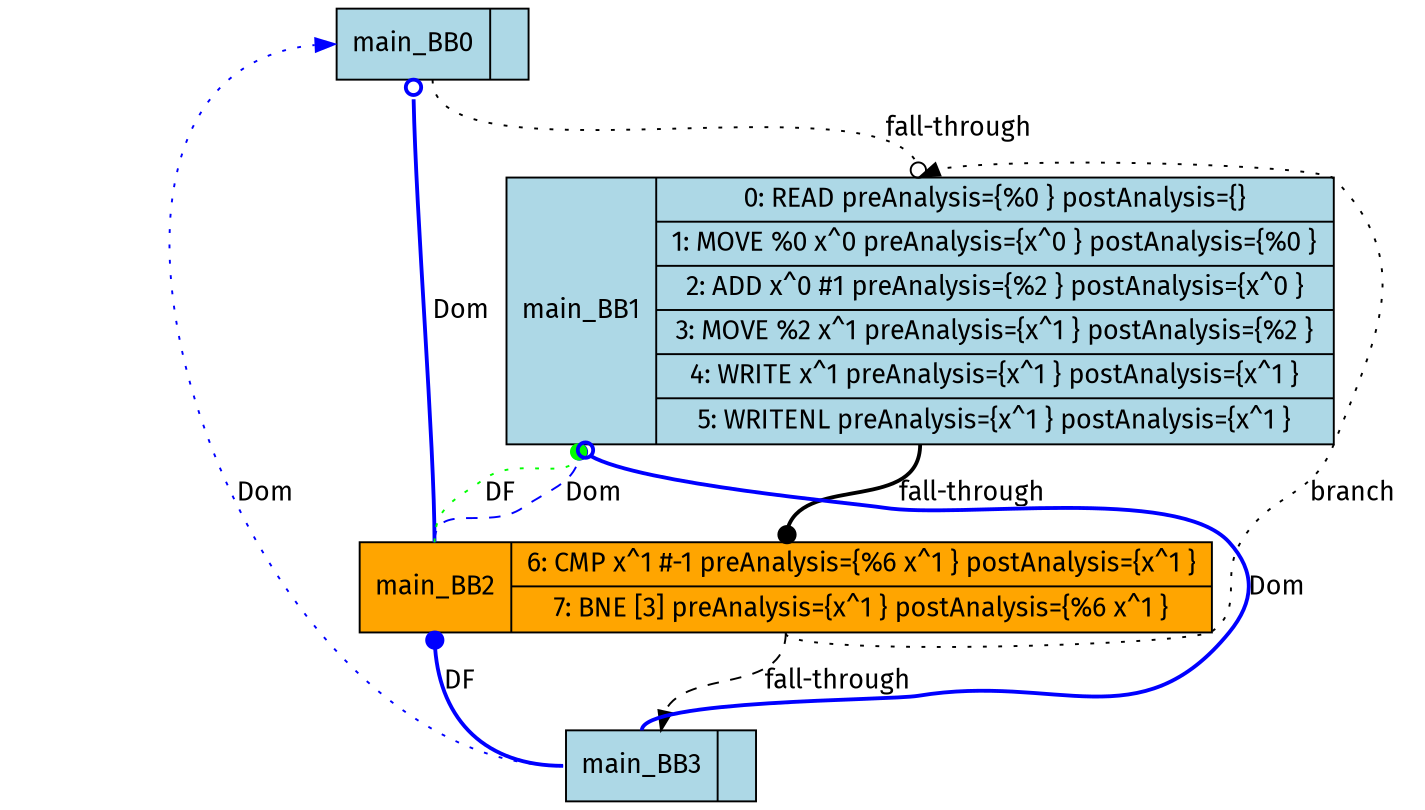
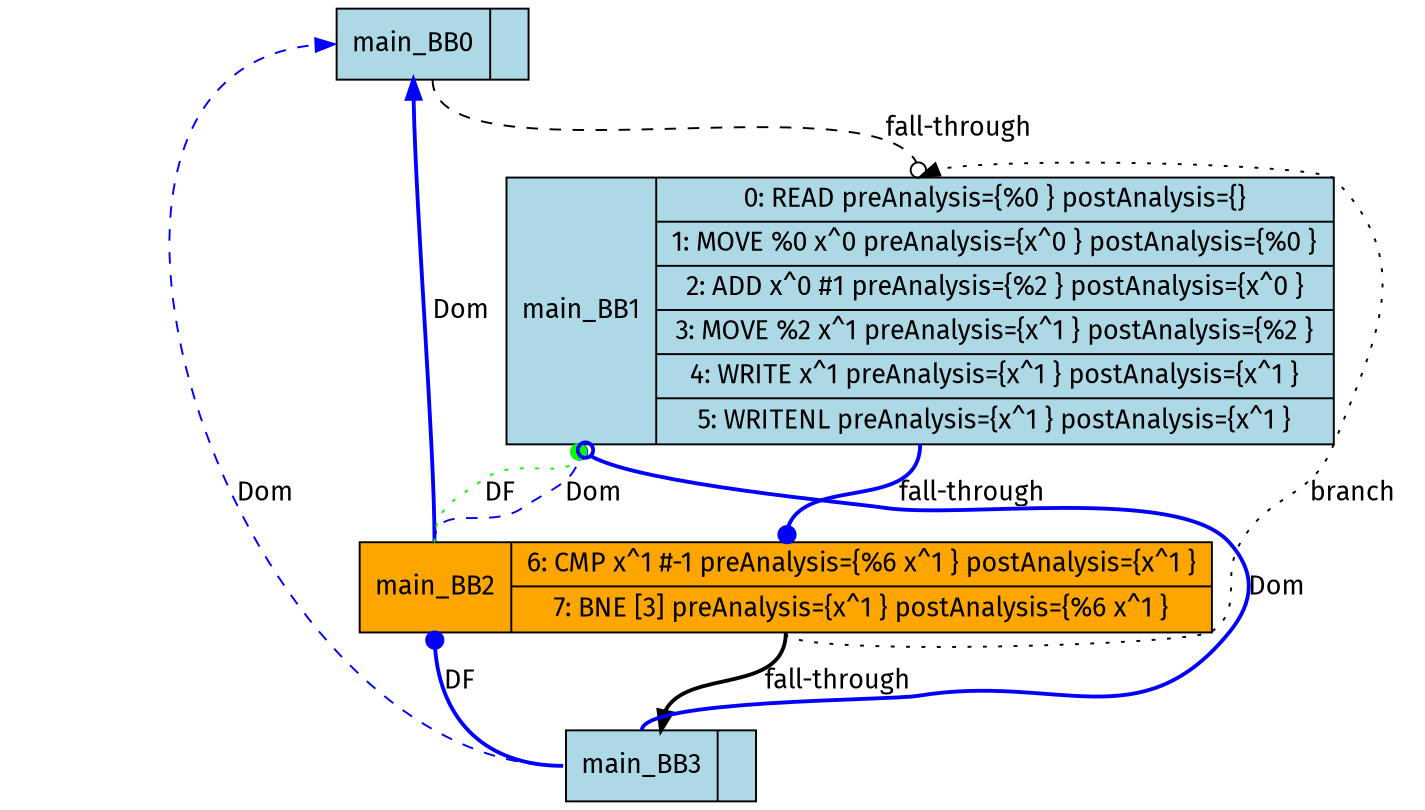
(669, 129) -> (669, 129)
(425, 321) -> (425, 321)
(218, 456) -> (218, 456)
(861, 492) -> (861, 492)
(733, 679) -> (733, 679)
